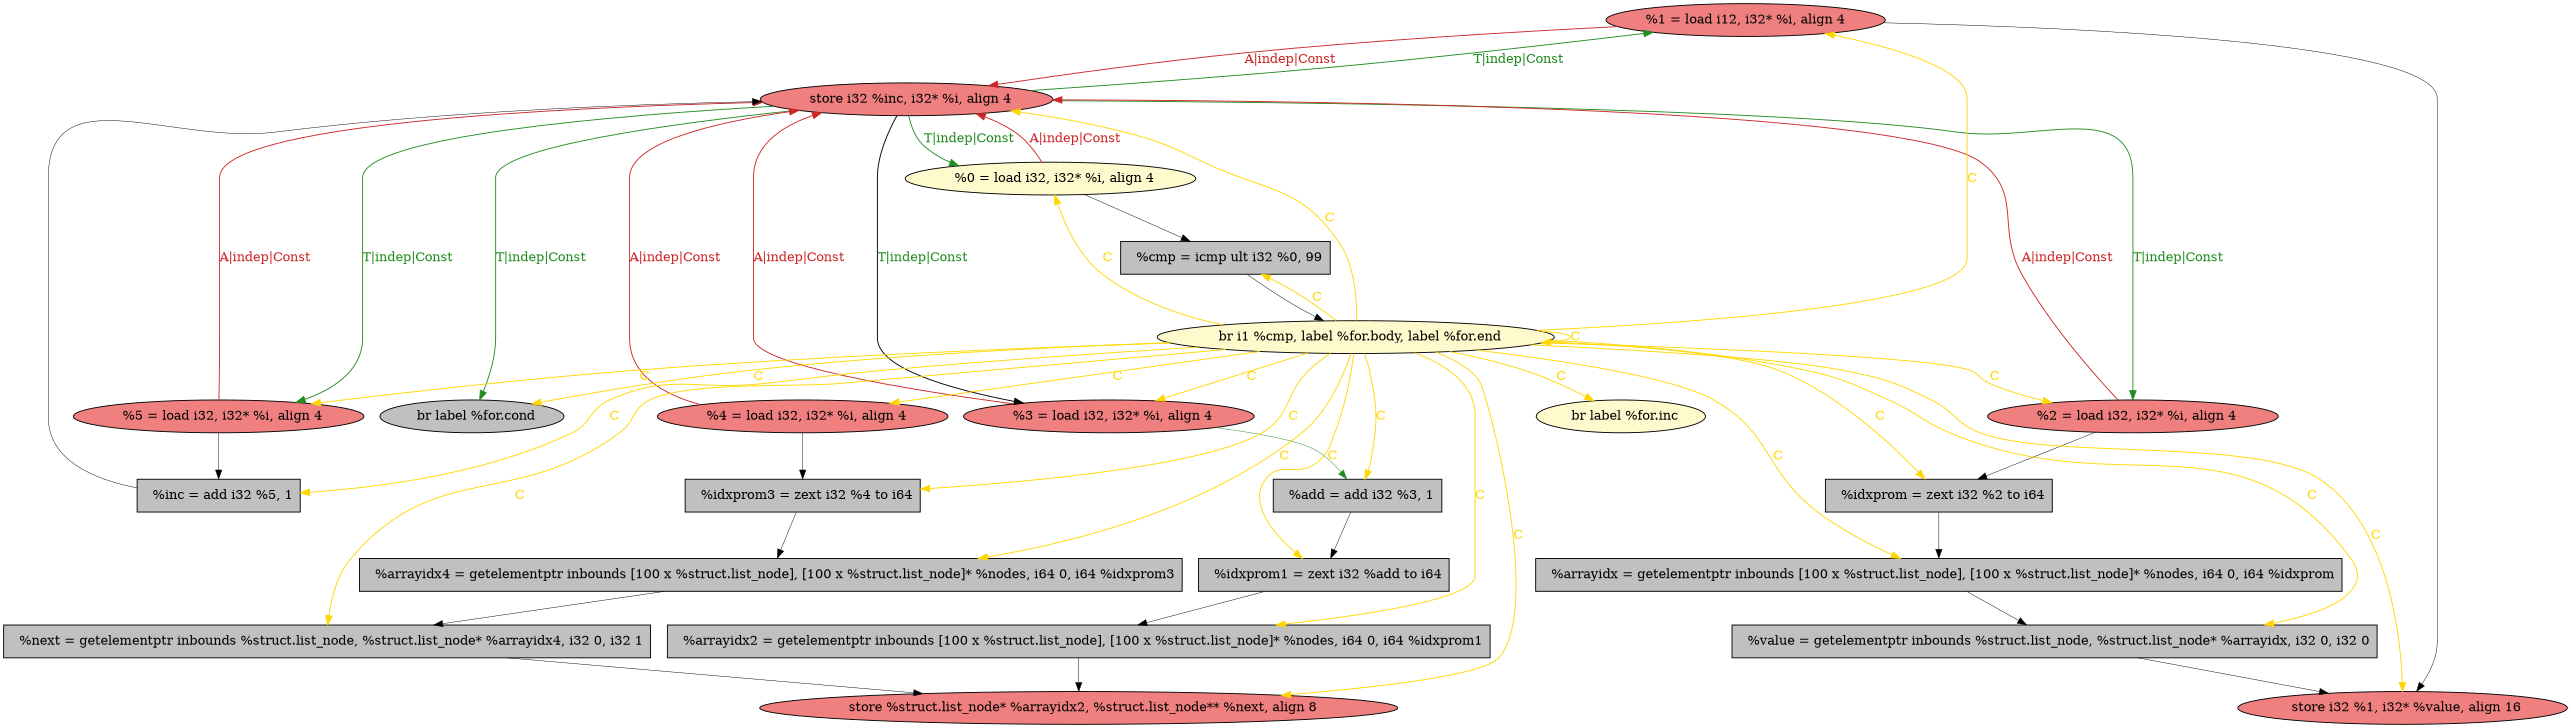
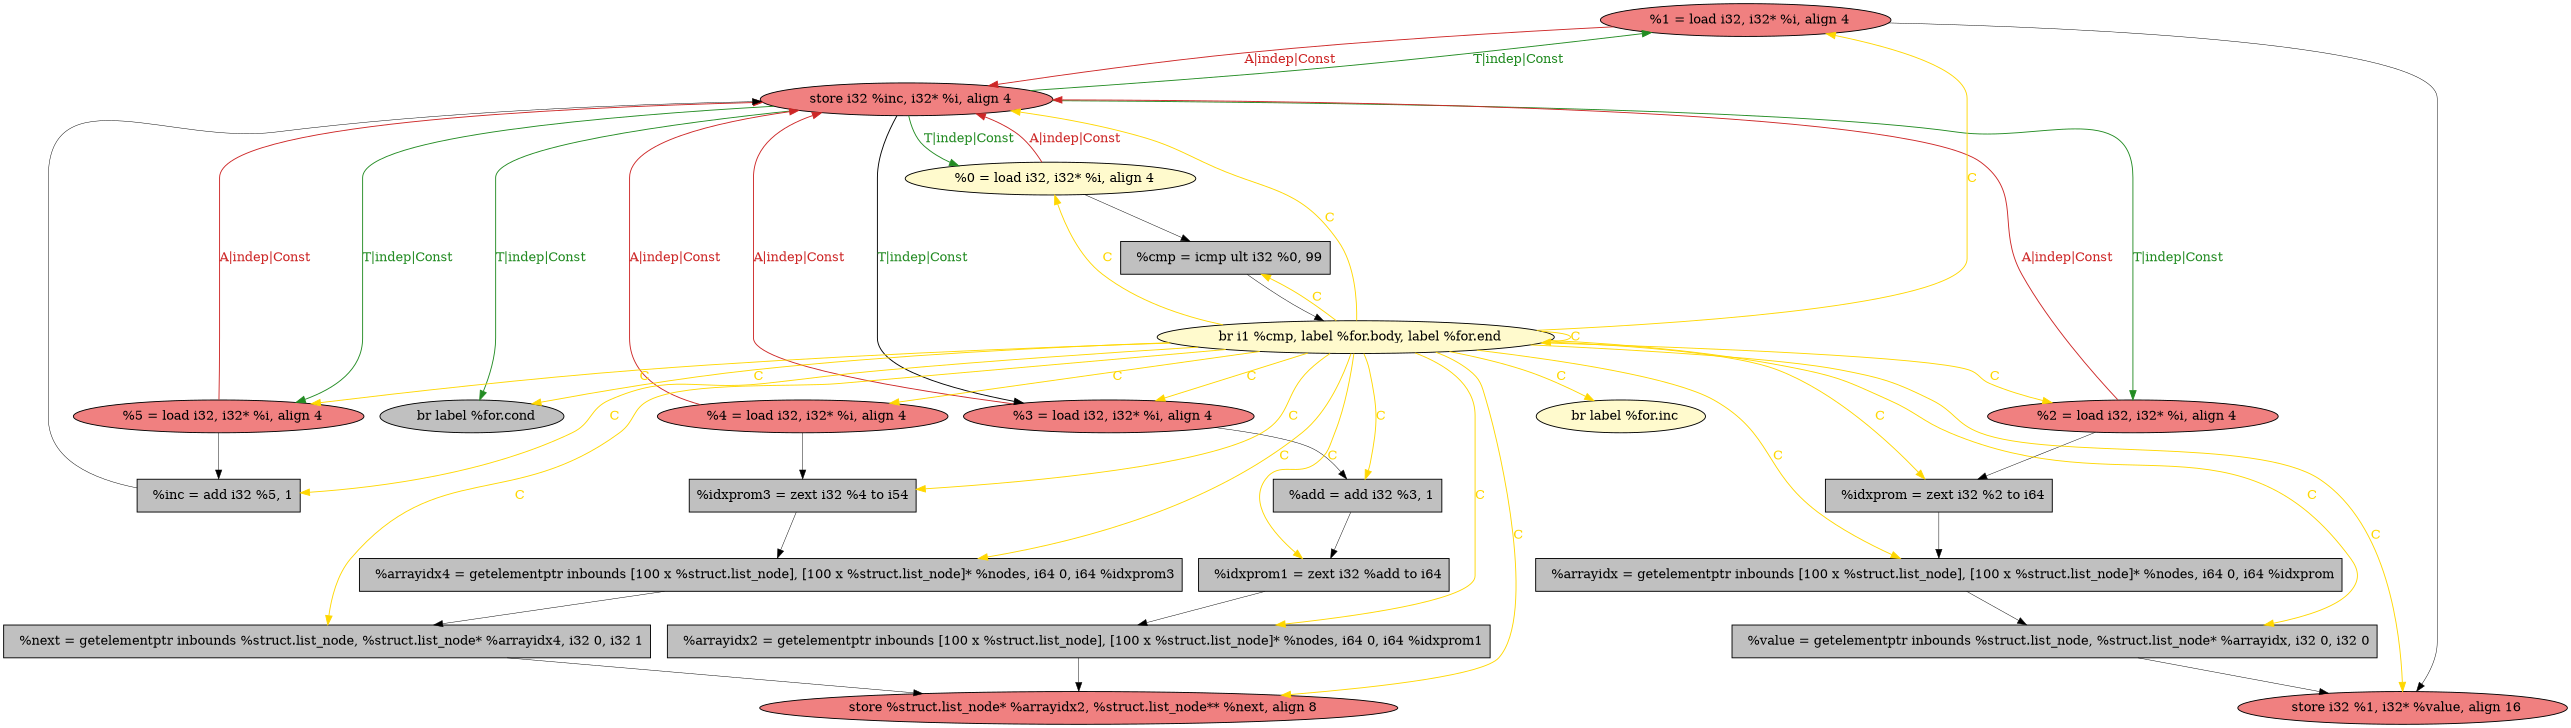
(1746, 20) -> (1746, 20)
(1283, 439) -> (1283, 439)
(803, 496) -> (803, 496)
